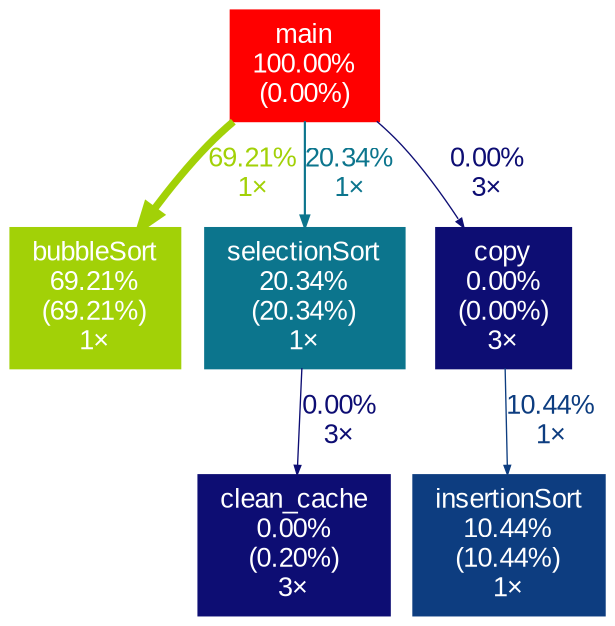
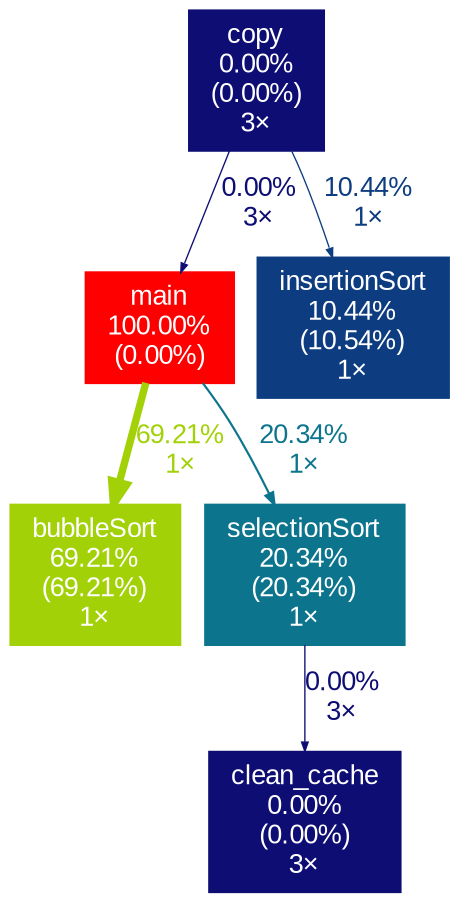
(421, 167) -> (207, 207)
(294, 545) -> (305, 822)
(509, 545) -> (353, 328)
